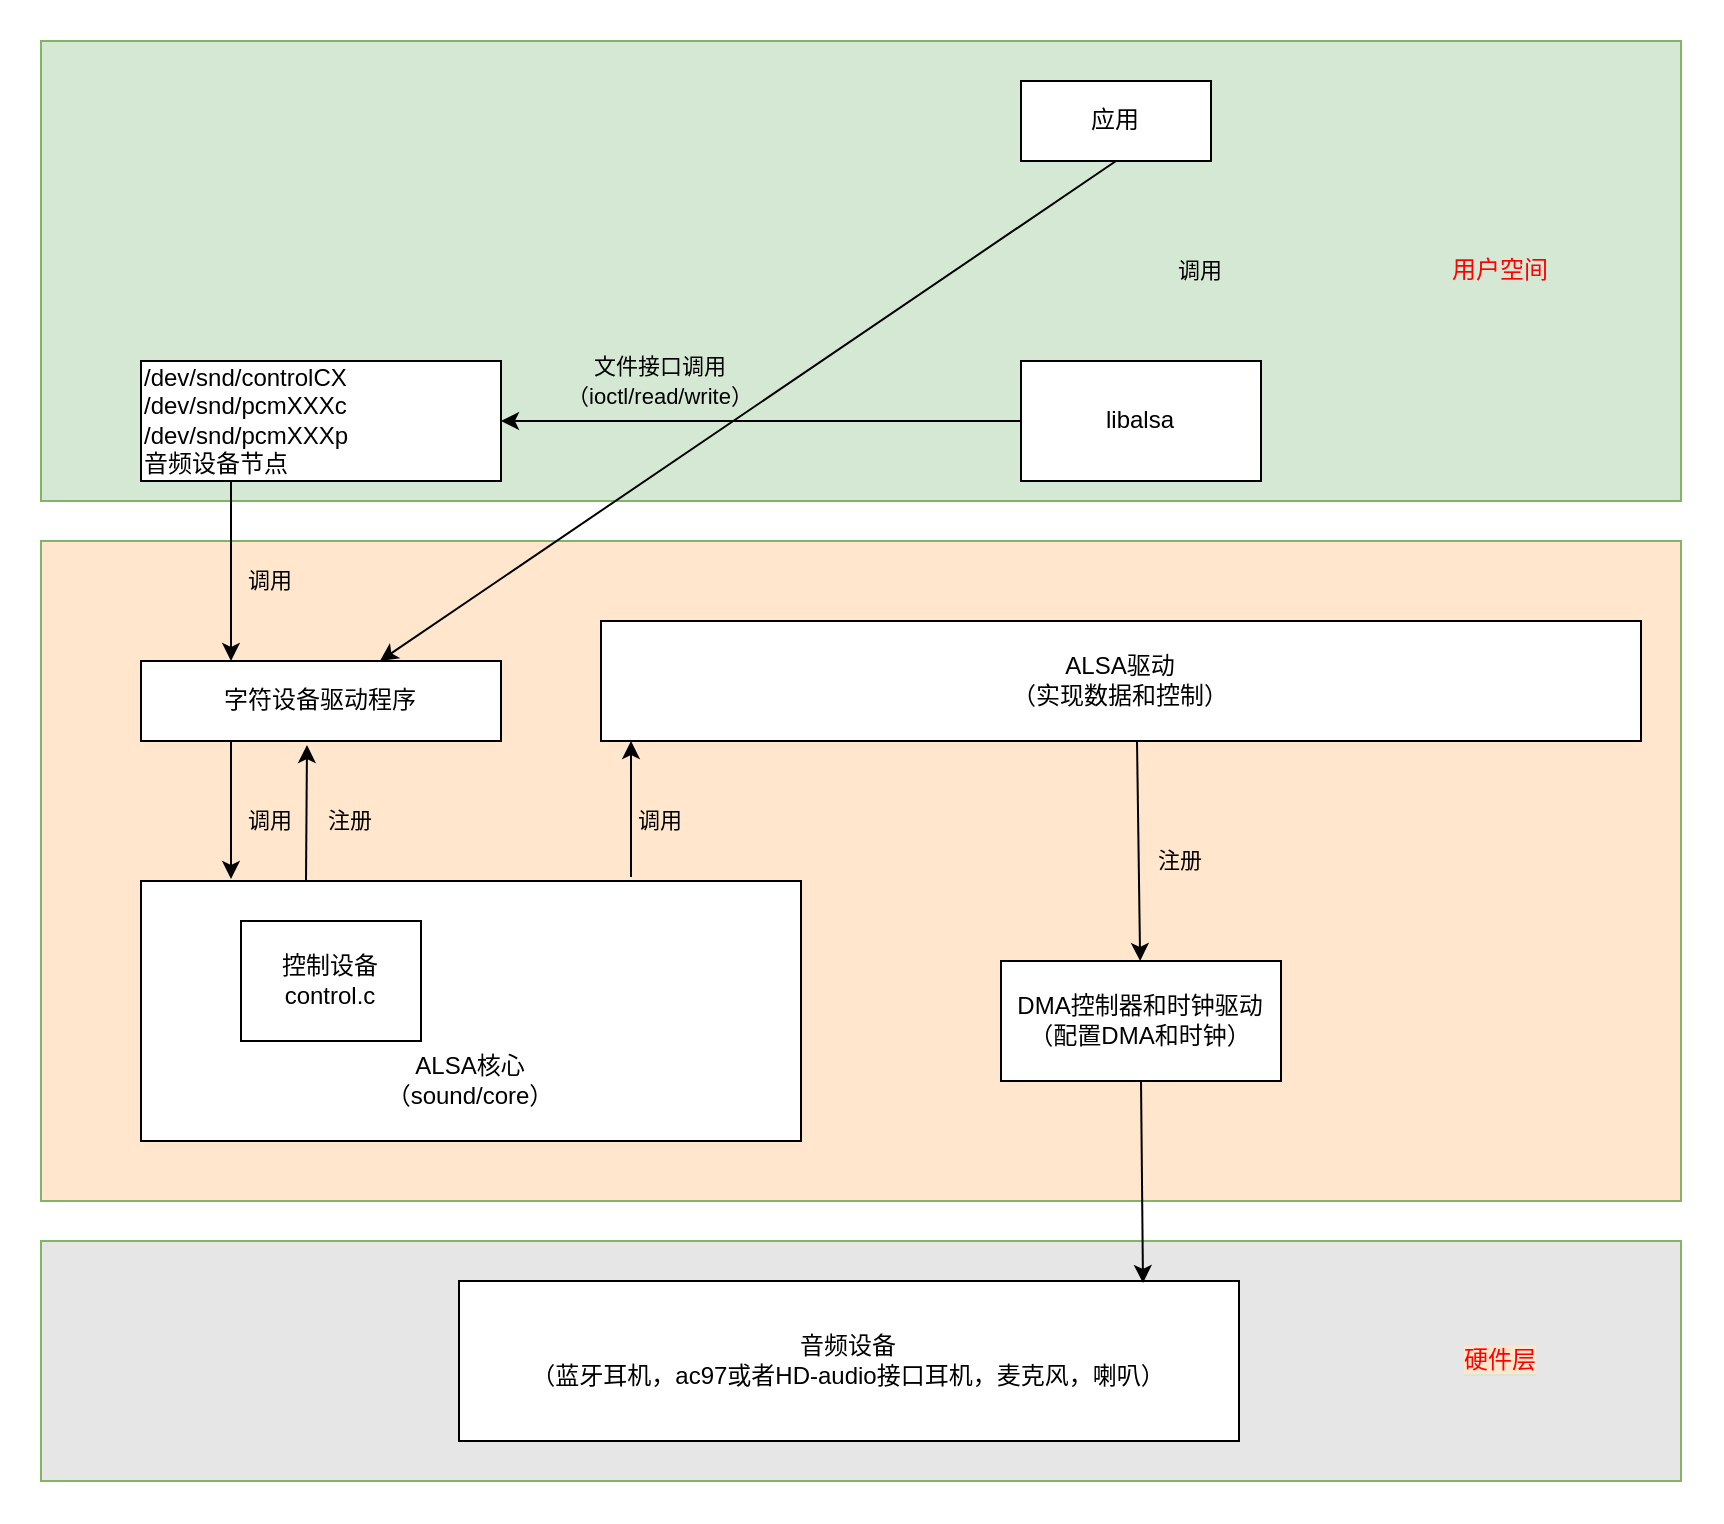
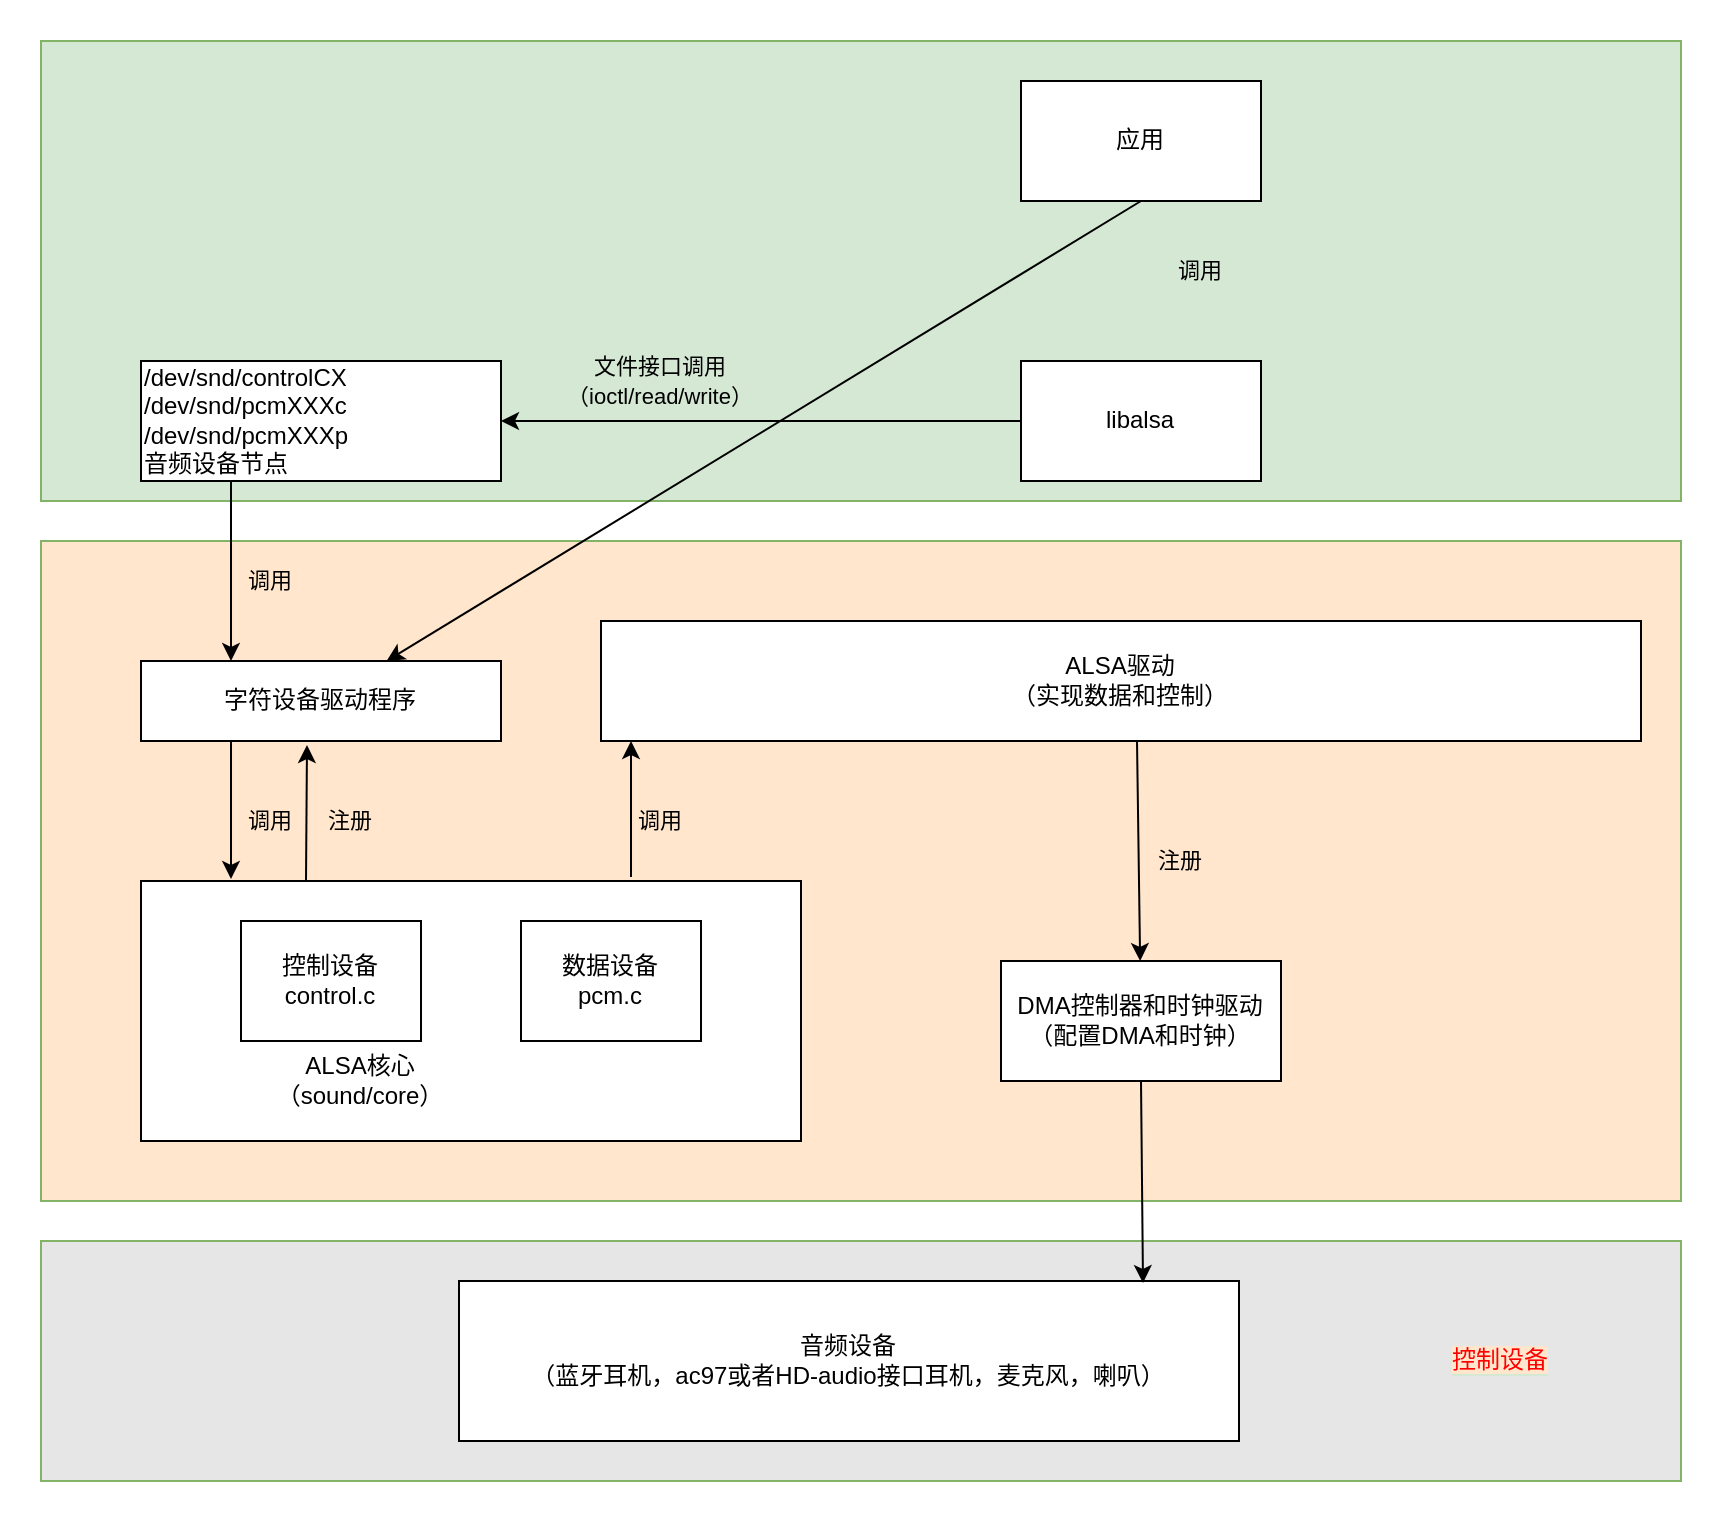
(1116, 121) -> (1141, 141)
(1501, 271) -> none
none -> (611, 981)
(471, 1081) -> (361, 1081)
(1501, 1361) -> (1501, 1361)
